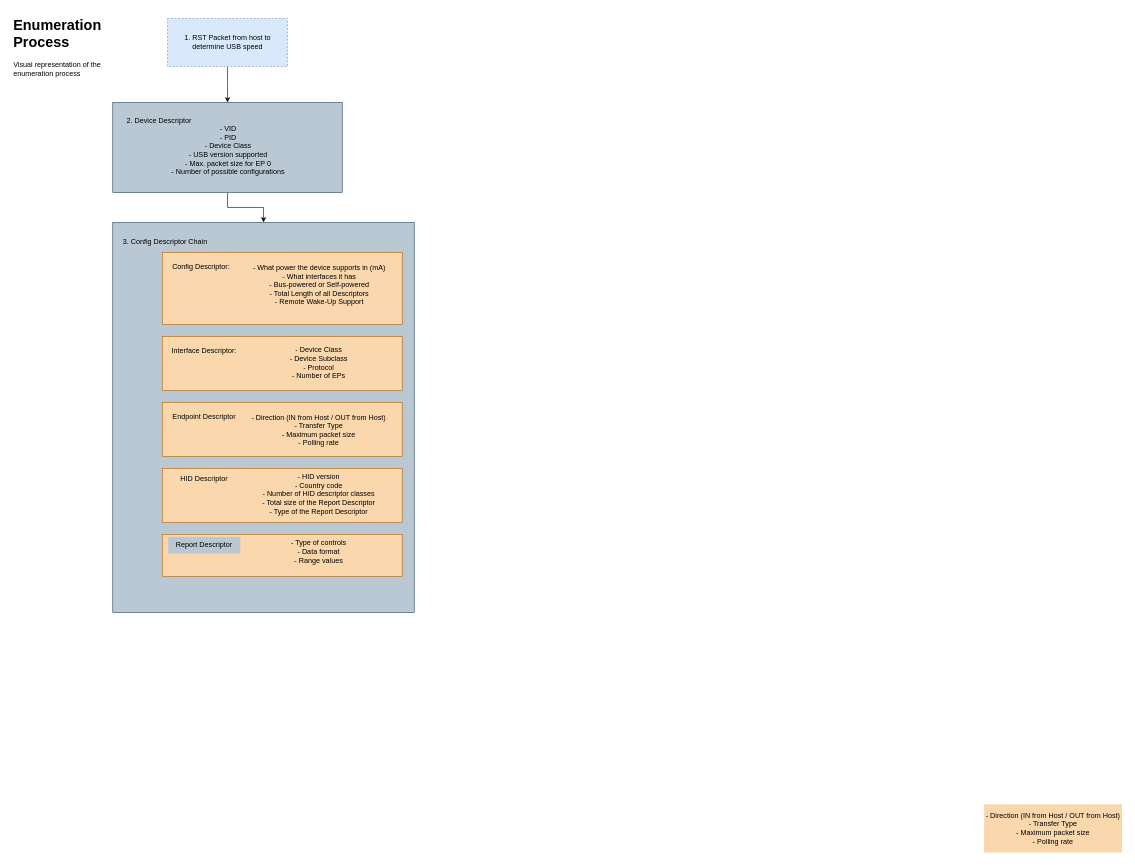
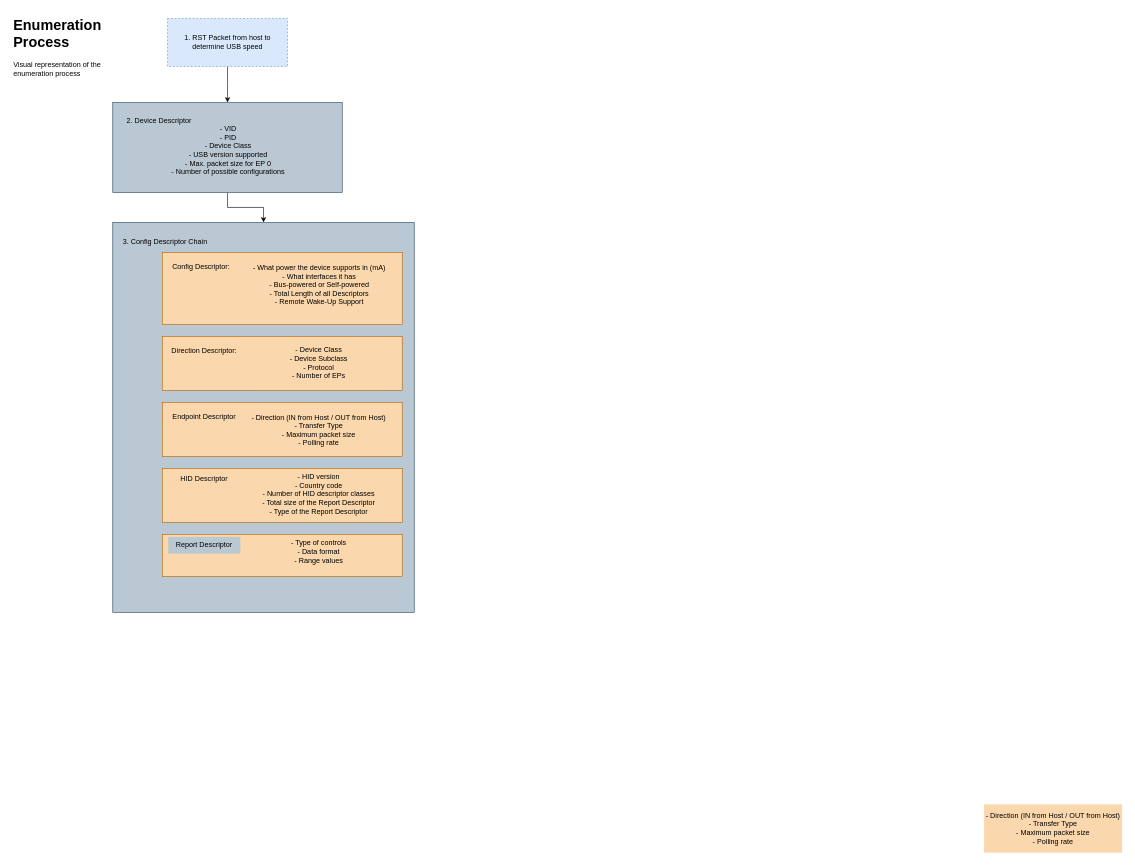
(204, 351) -> (204, 351)
